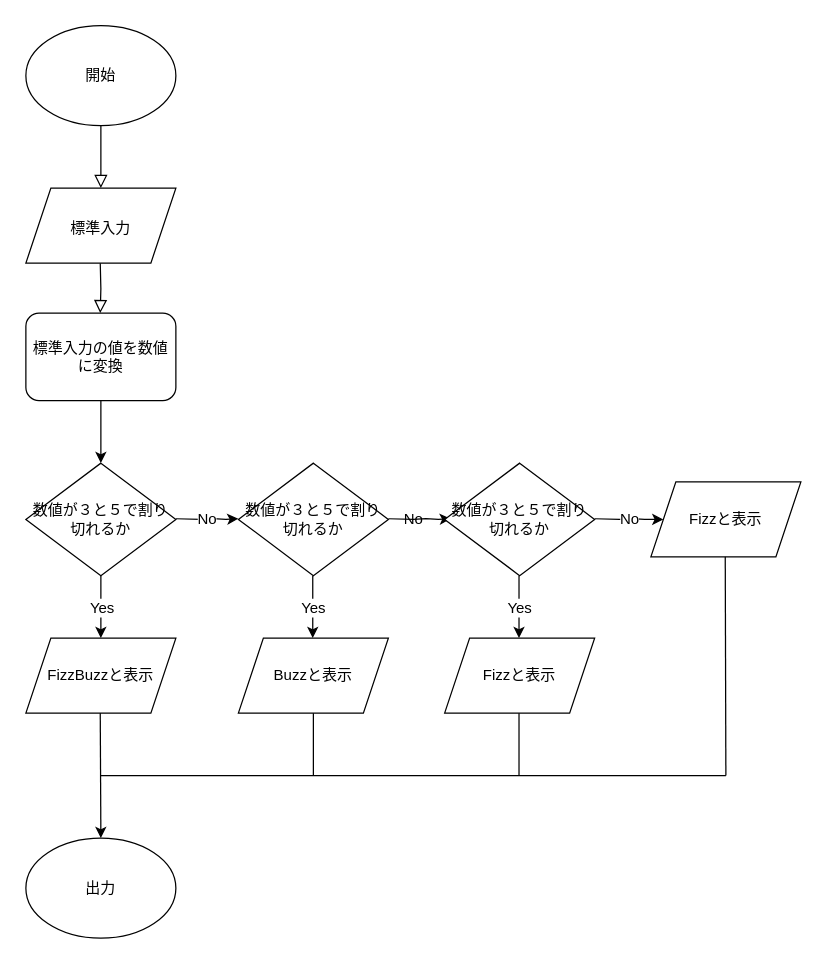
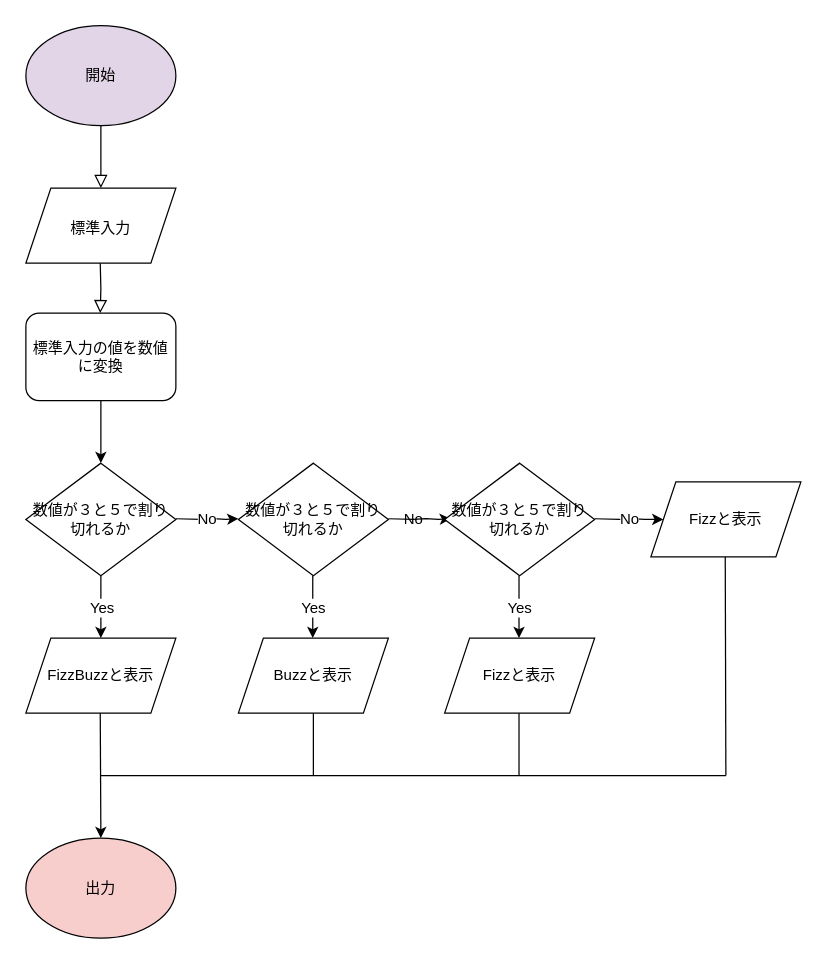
(101, 76) -> (101, 76)
(101, 888) -> (101, 888)
